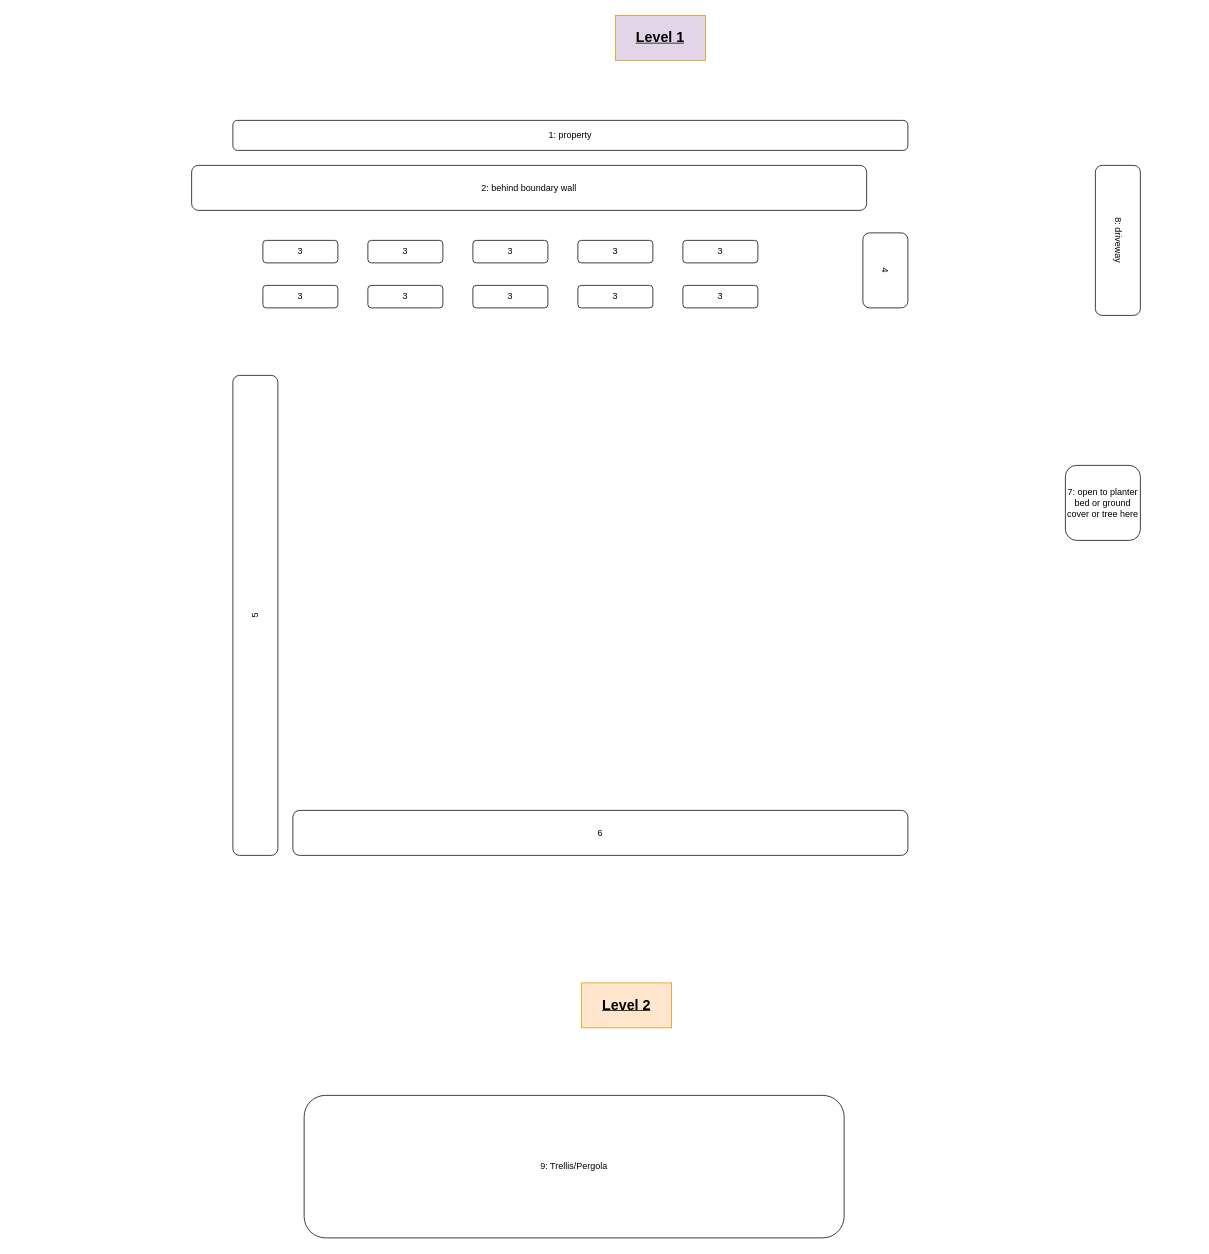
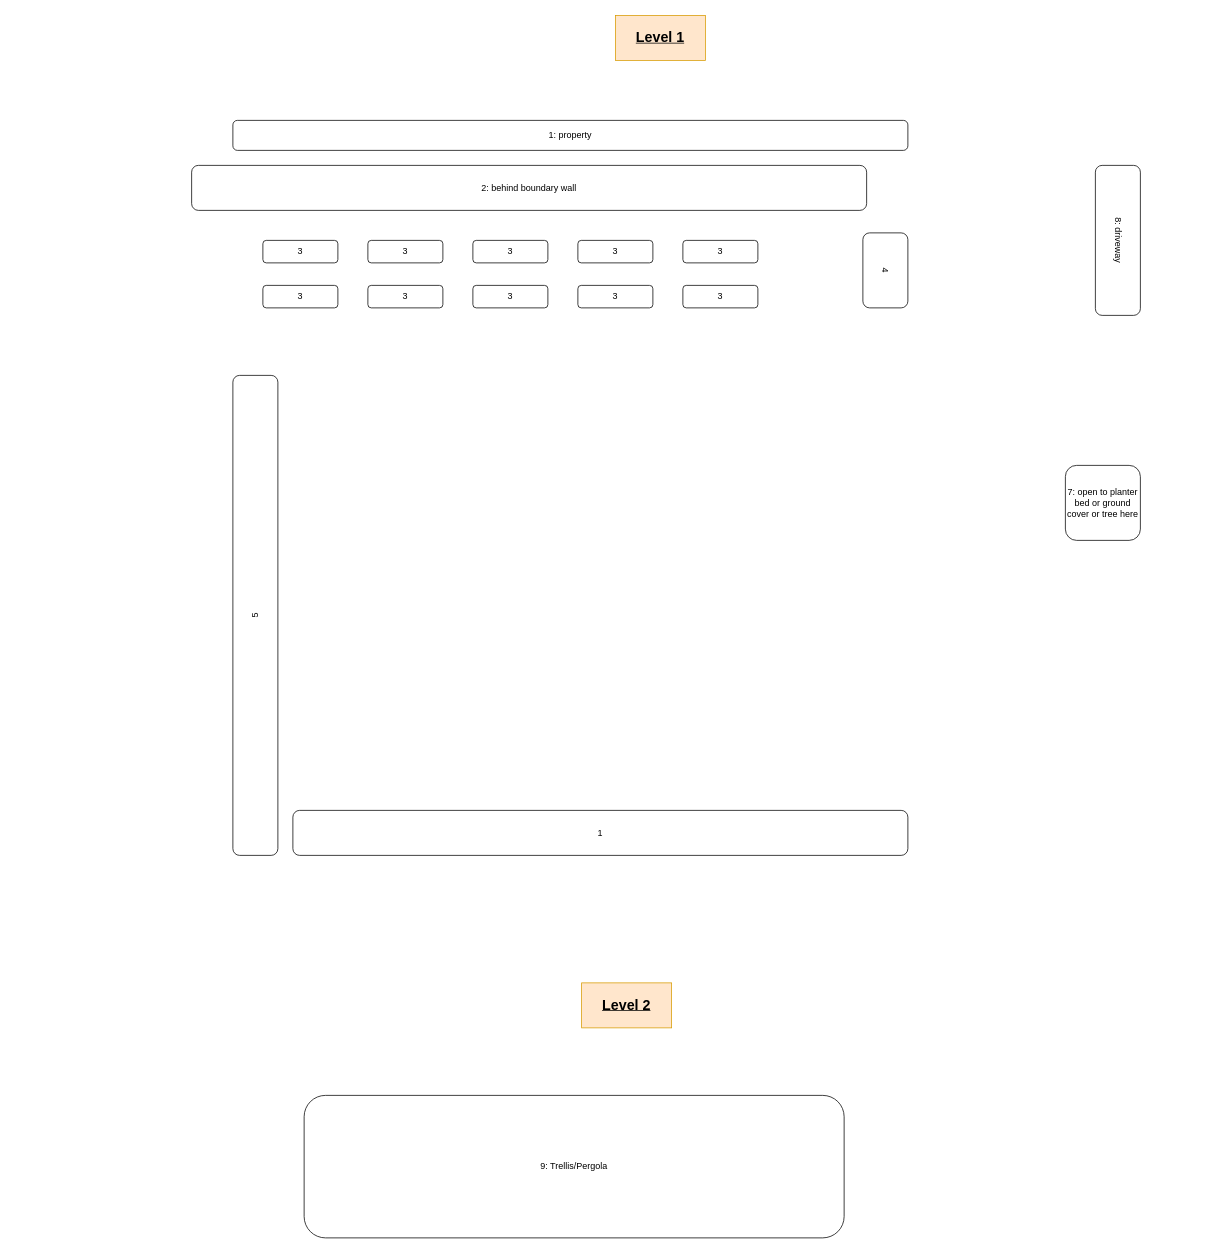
(660, 38) -> (660, 38)
(600, 833) -> (600, 833)
